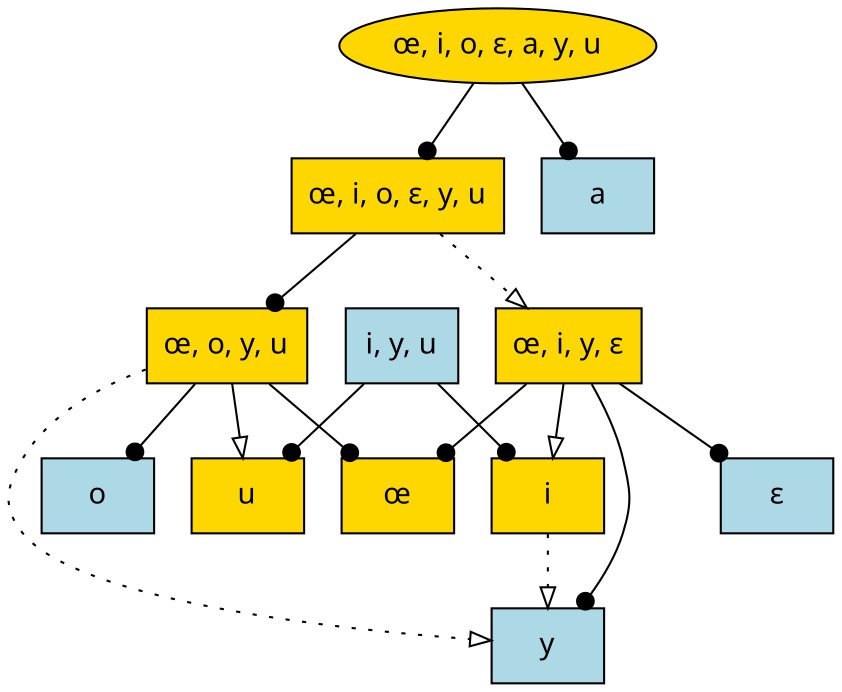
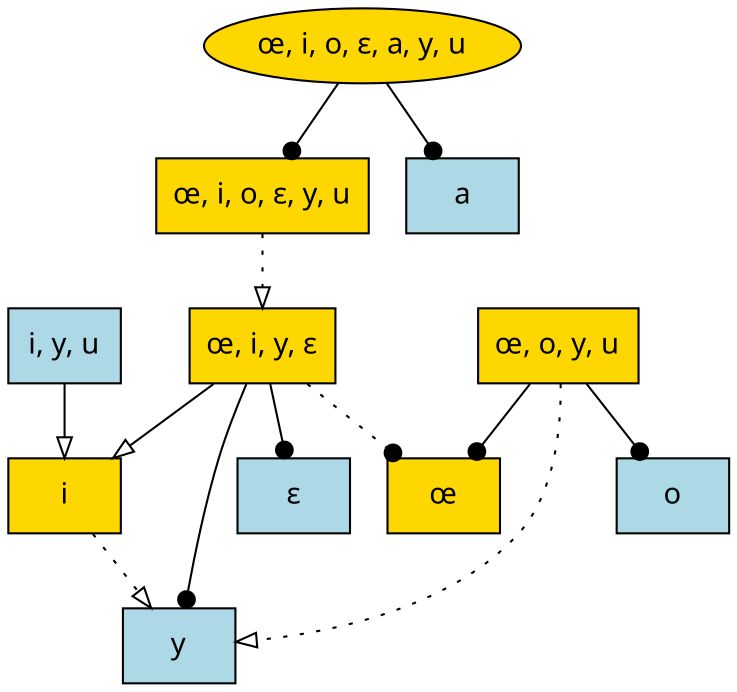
(319, 266) -> none
(469, 415) -> (65, 411)
(489, 416) -> (347, 416)
(248, 496) -> none
